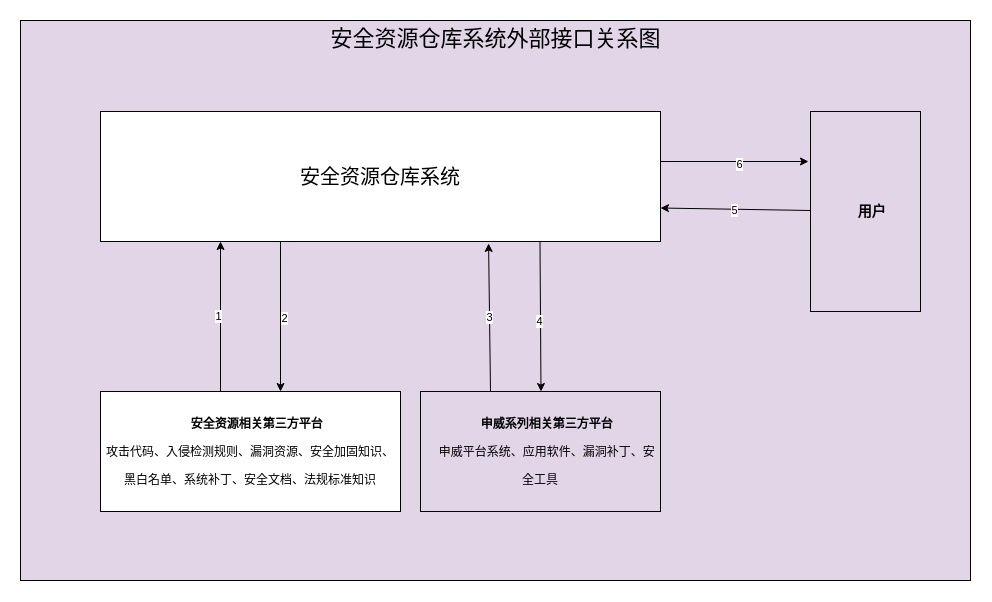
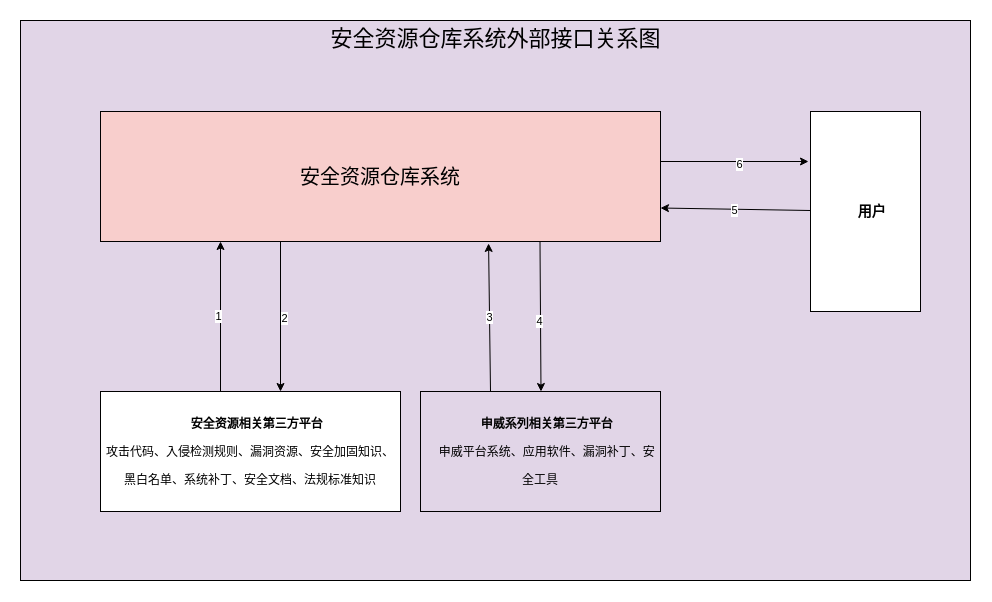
(381, 177) -> (381, 177)
(866, 212) -> (866, 212)
